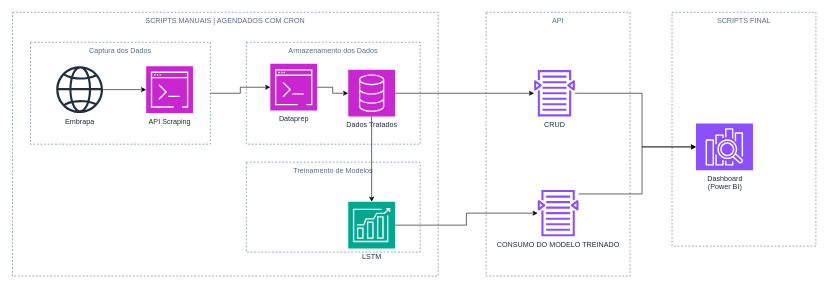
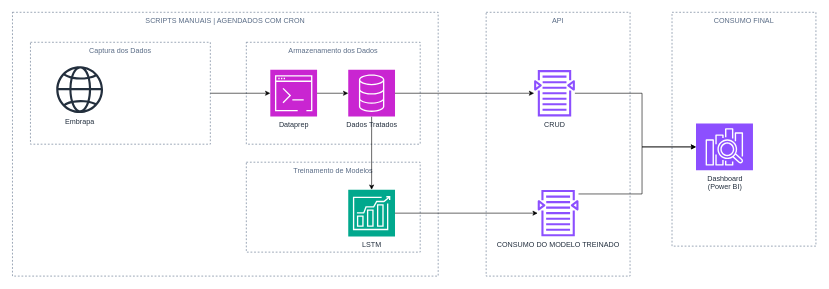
(744, 21) -> (744, 21)
(294, 87) -> (294, 93)
(122, 90) -> none
(170, 90) -> none
(372, 225) -> (372, 213)
